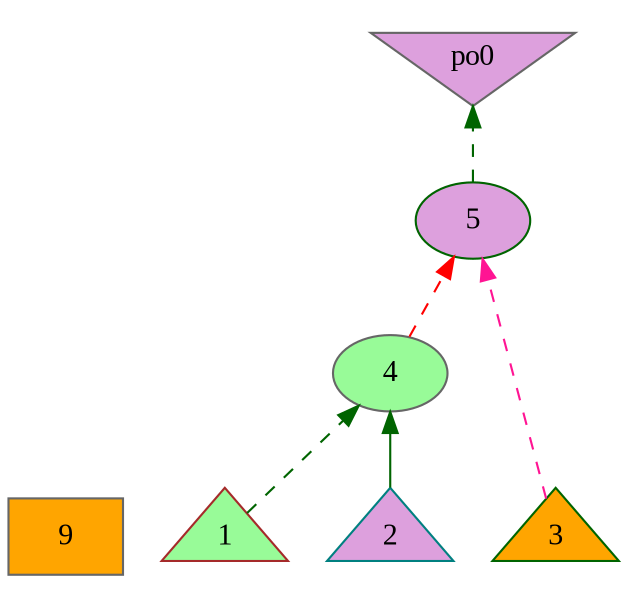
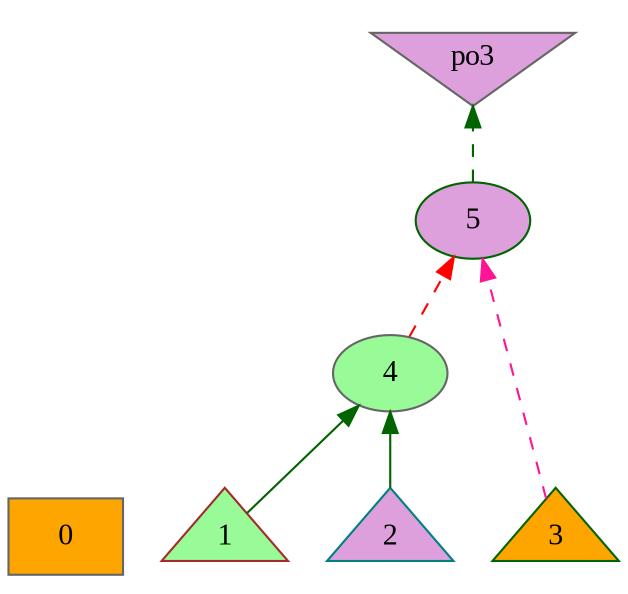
(473, 57) -> (473, 57)
(295, 467) -> (295, 467)
(66, 537) -> (66, 537)
